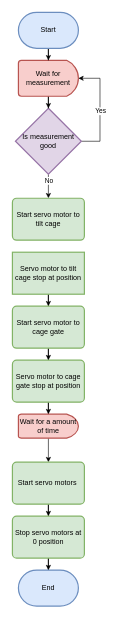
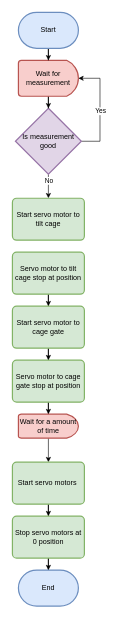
(48, 273) -> (48, 273)
